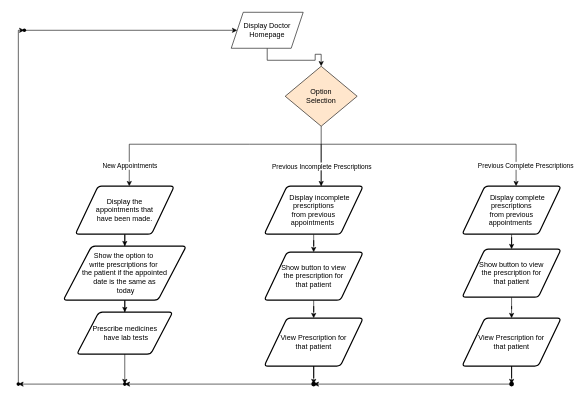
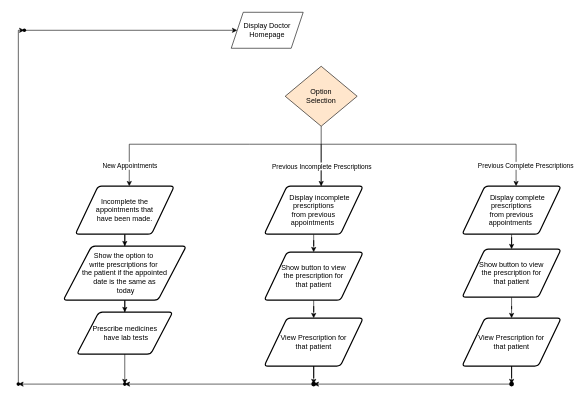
(321, 54) -> none
(125, 210) -> (125, 210)
